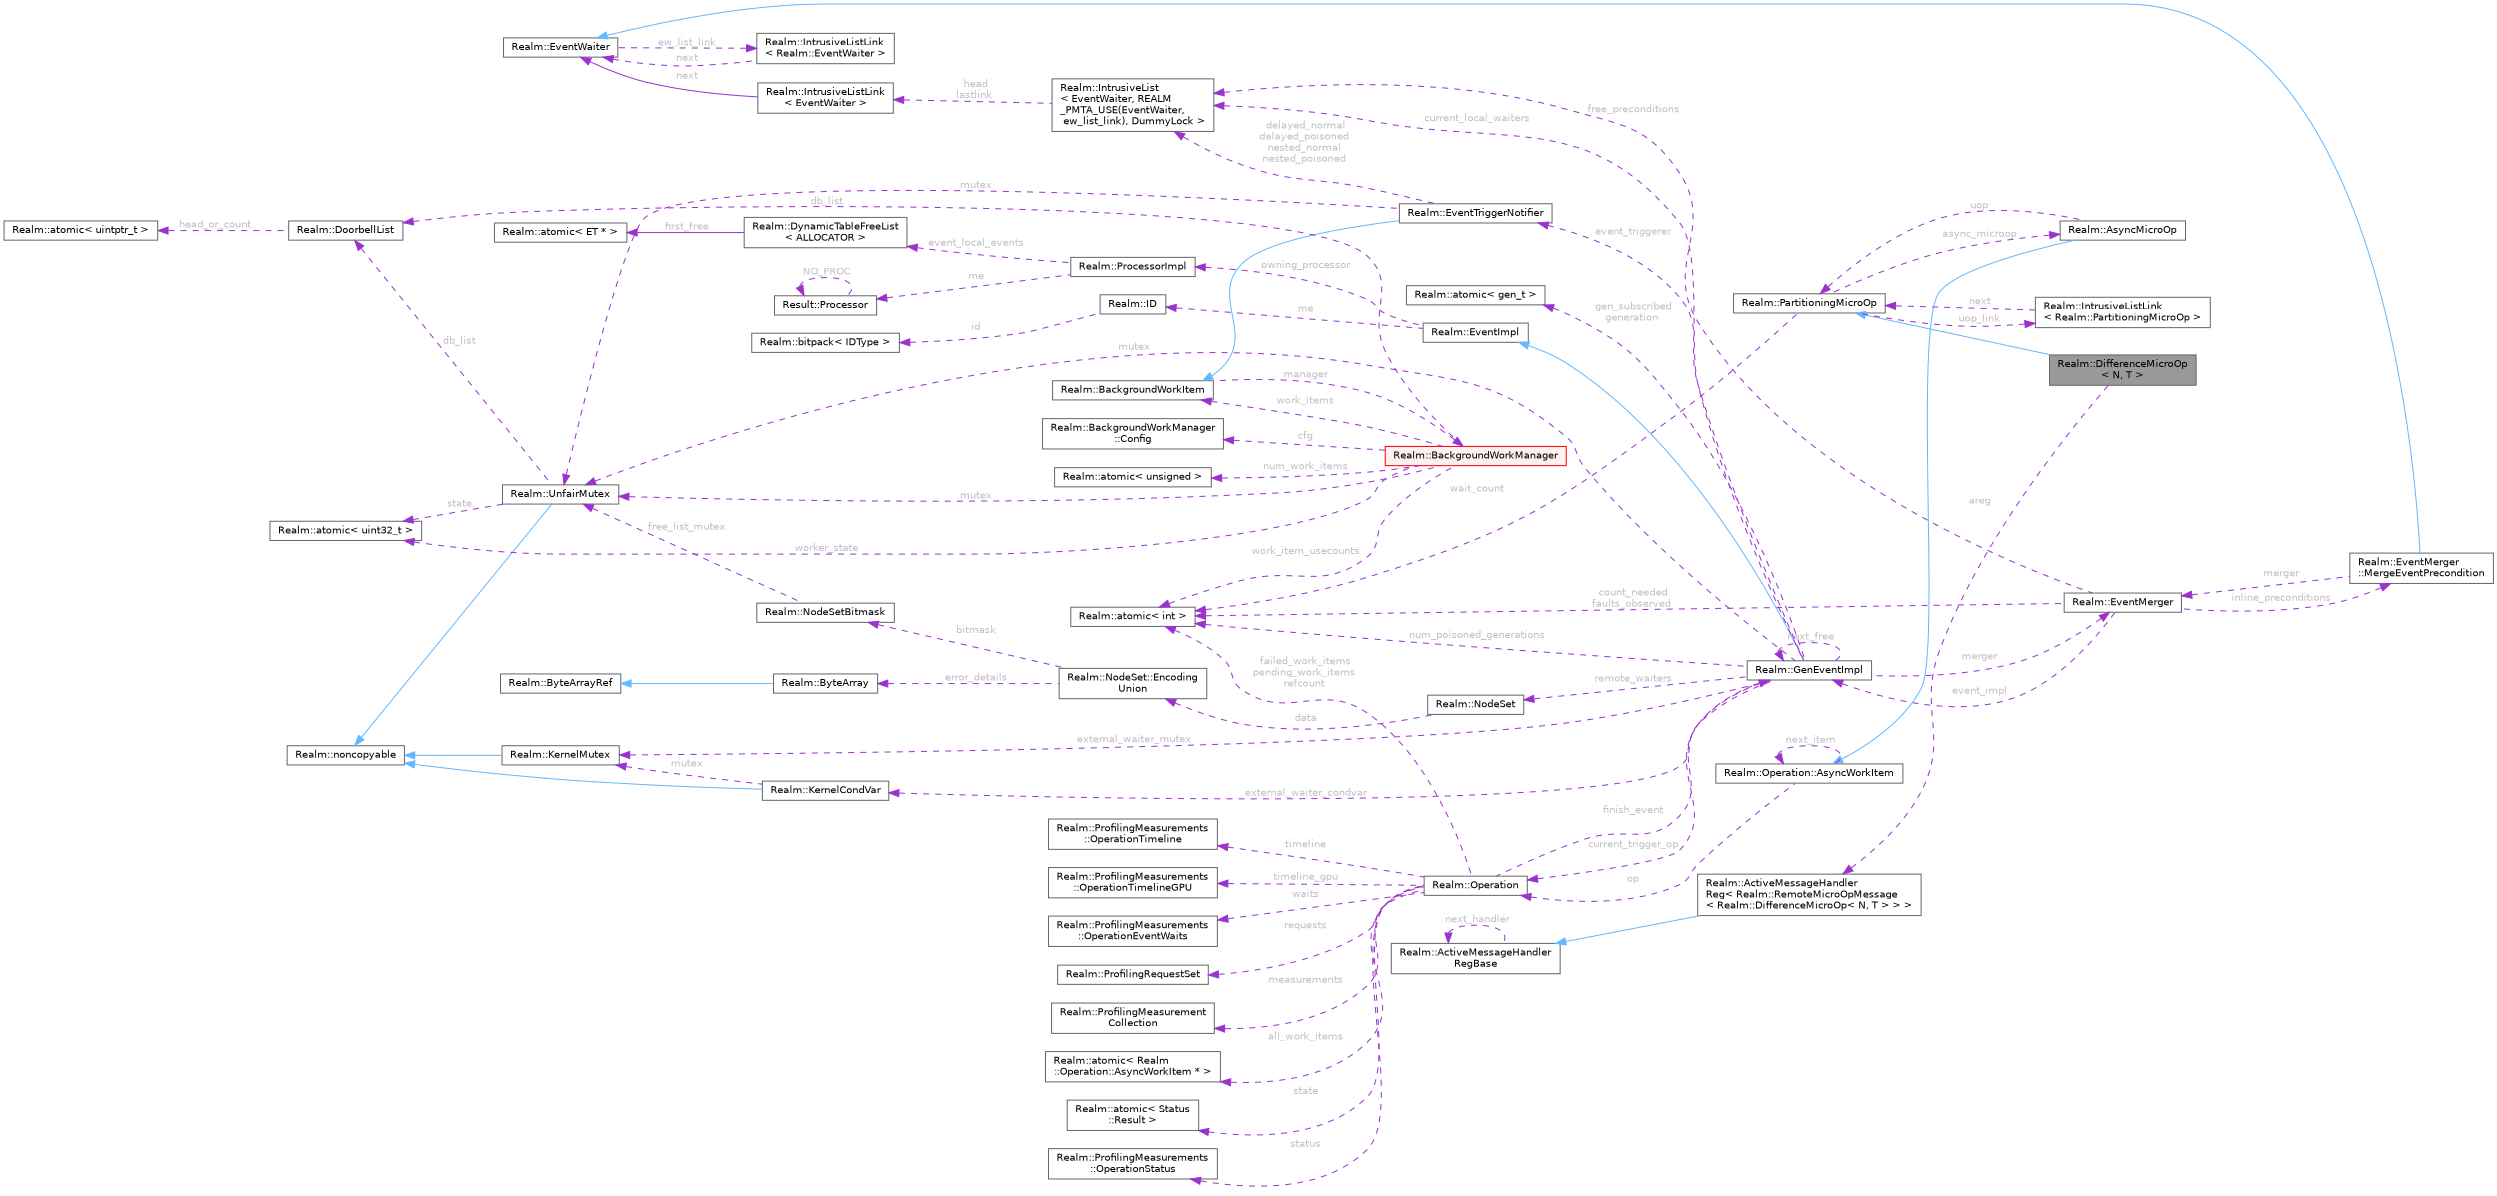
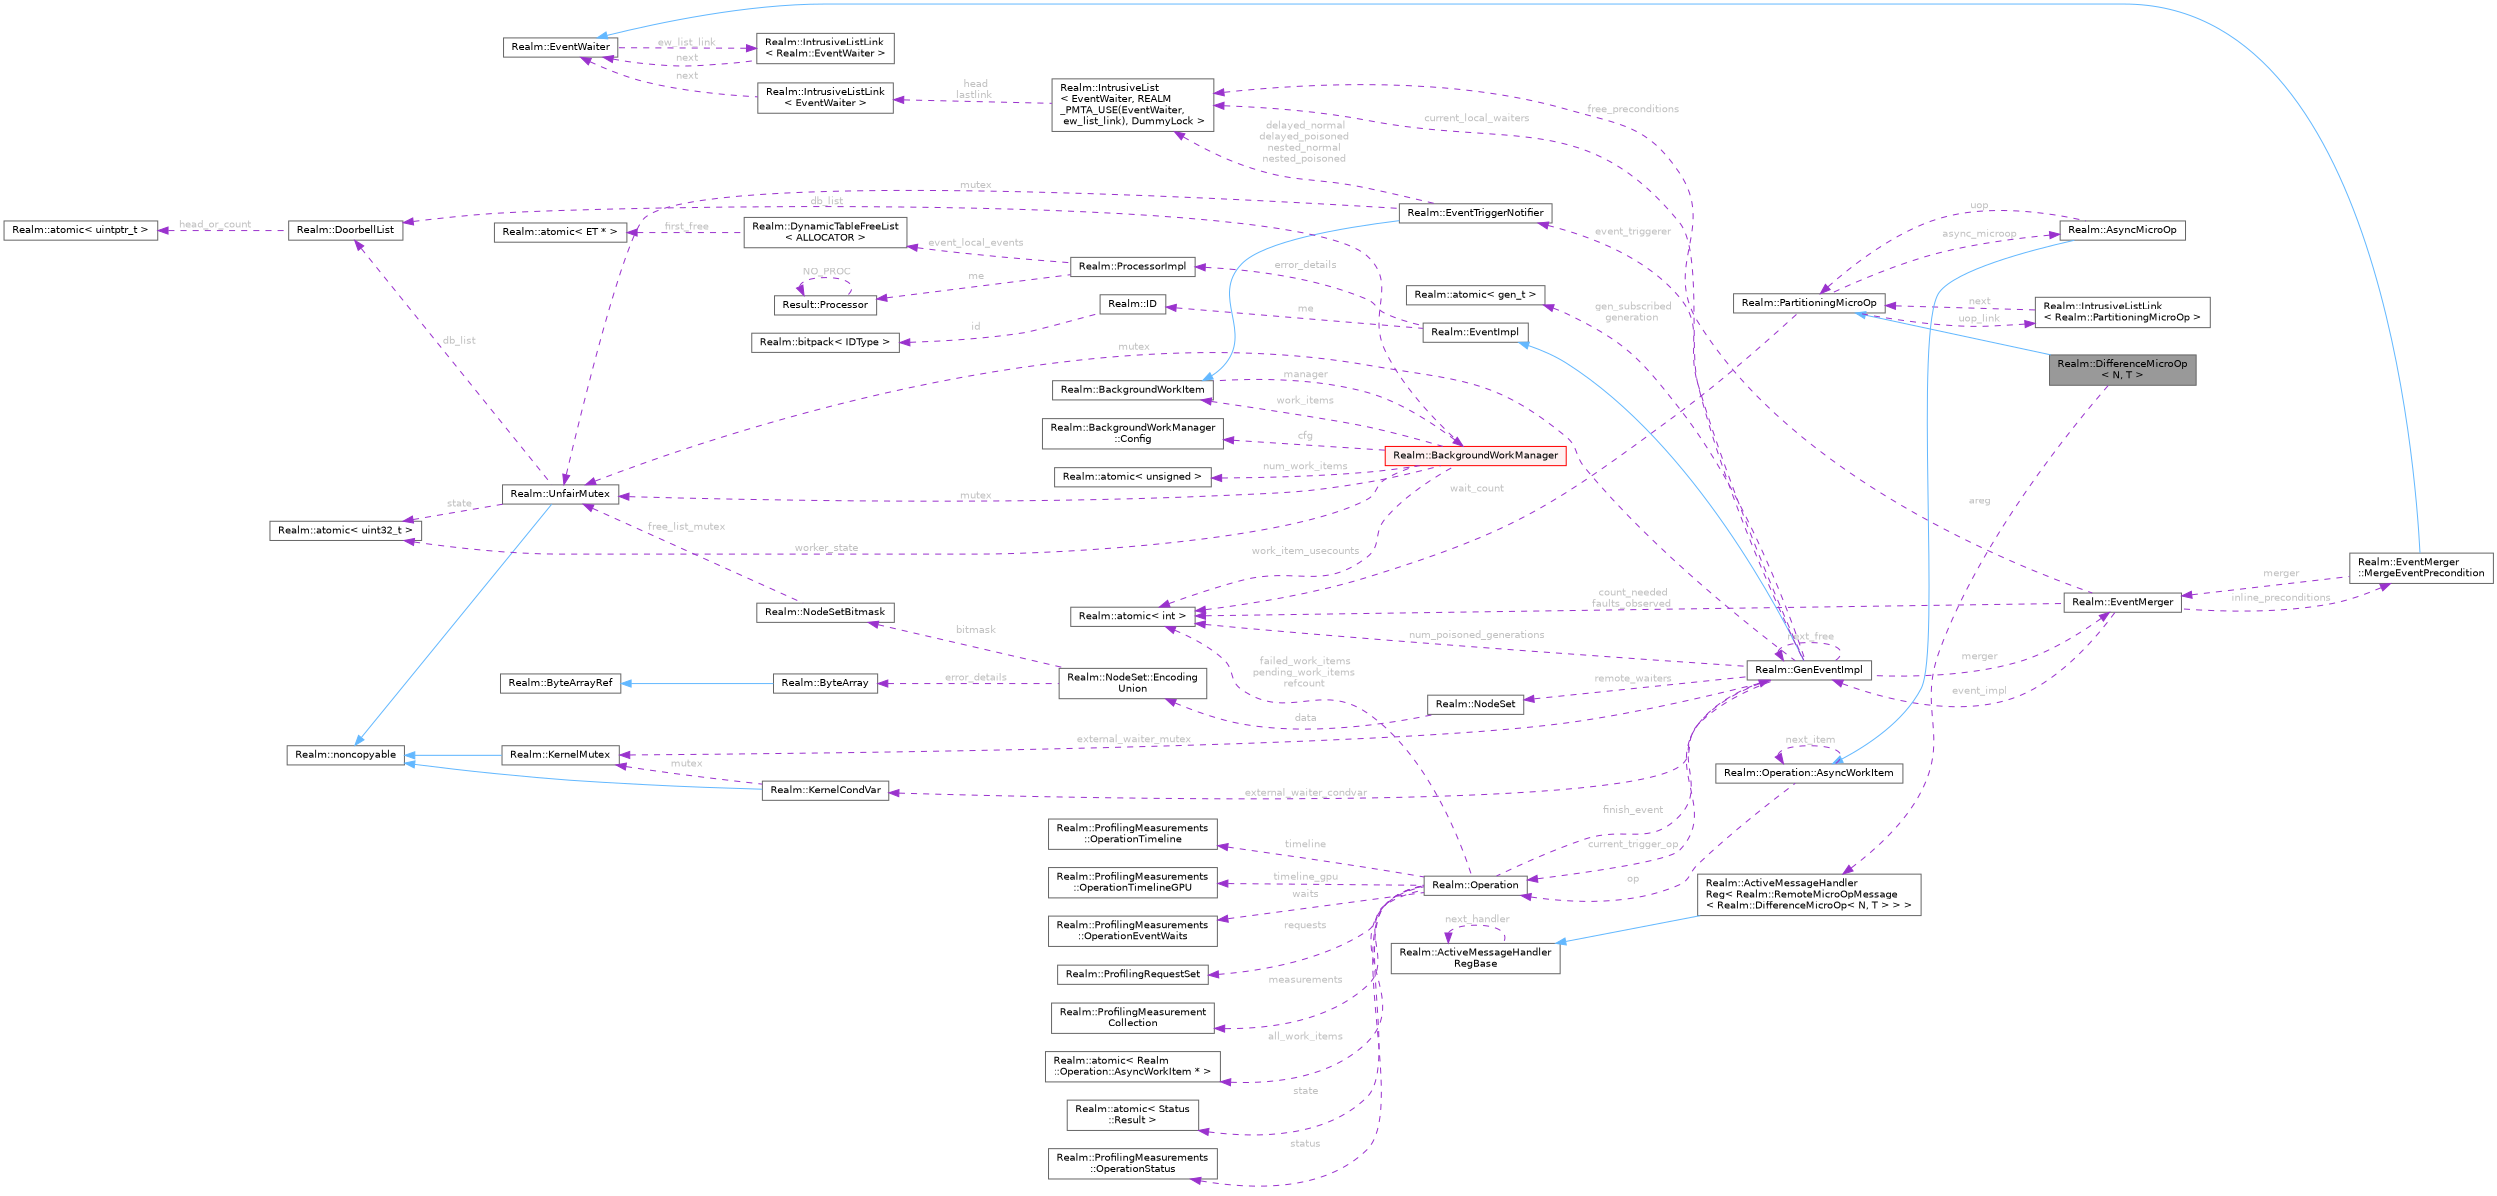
(672, 88) -> (672, 88)
(691, 233) -> (691, 233)
(1304, 265) -> (1304, 265)
